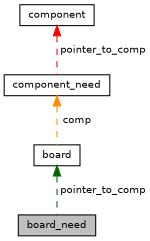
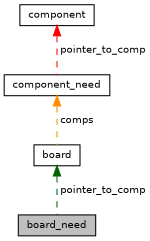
(76, 120) -> (76, 120)
